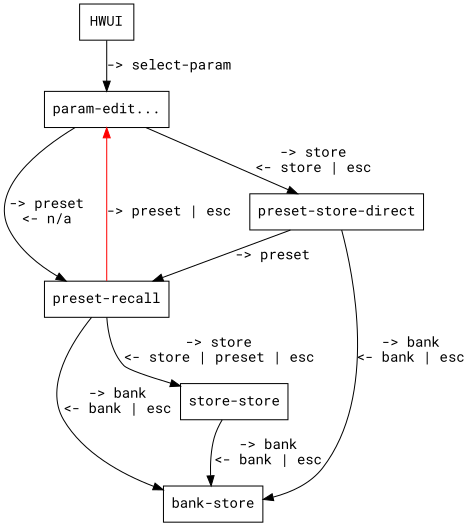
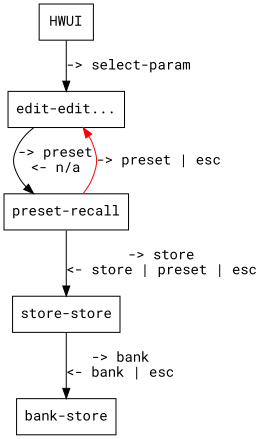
(107, 109) -> (66, 109)
(337, 212) -> none
(64, 420) -> none
